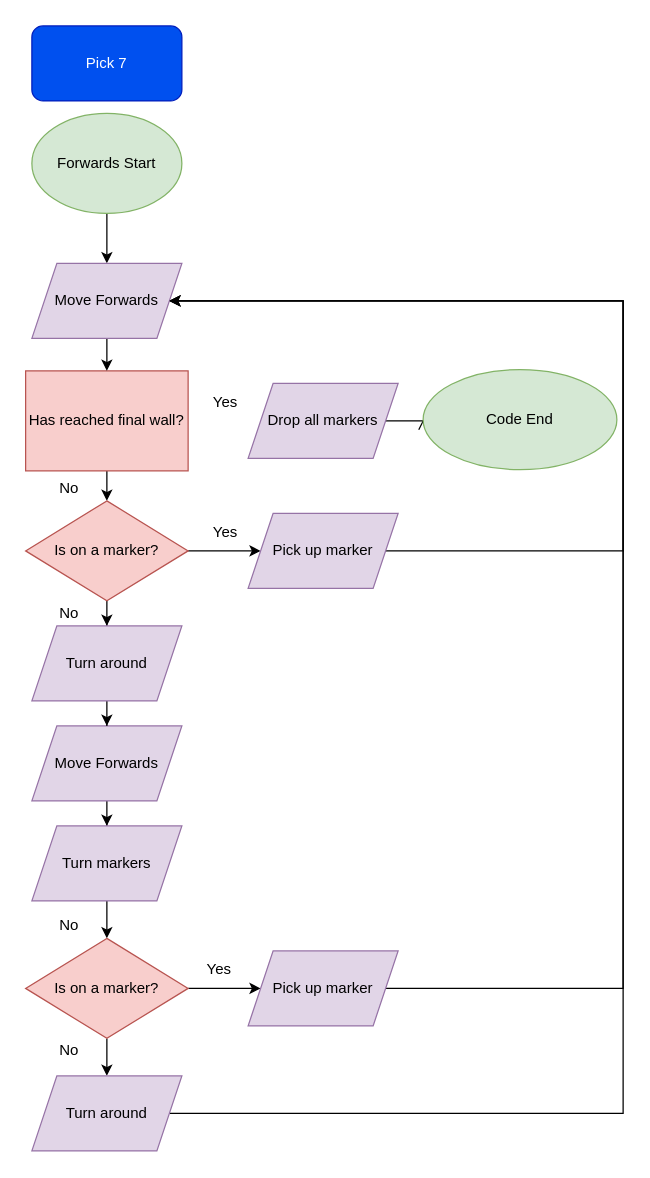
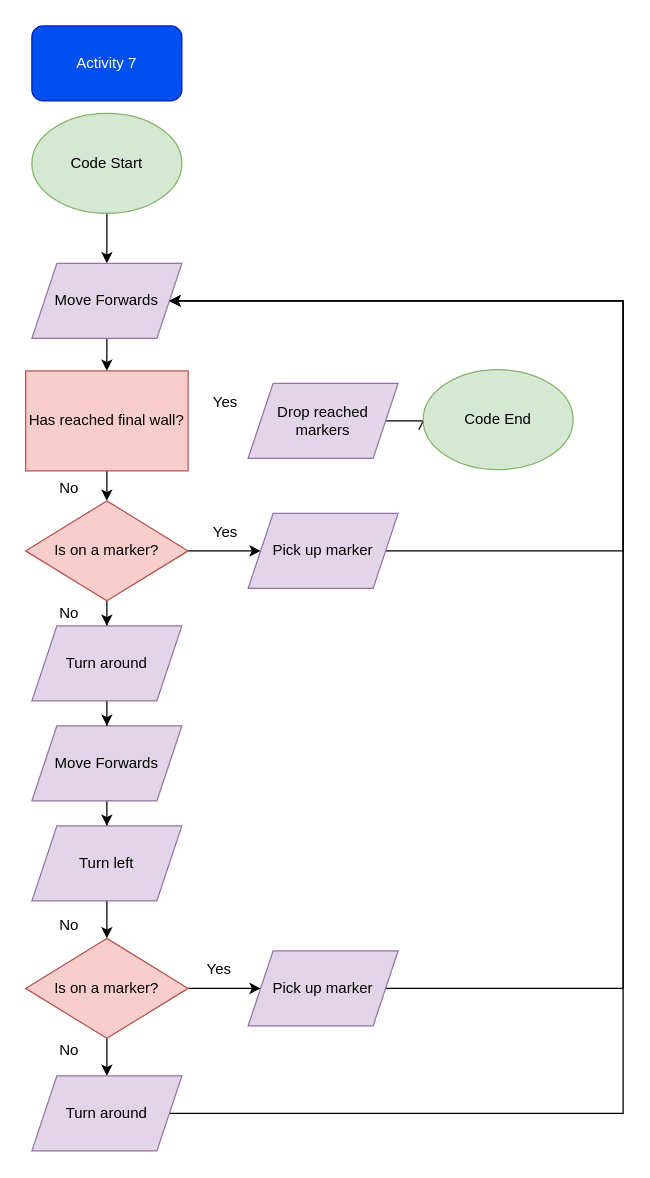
(107, 63) -> (107, 63)
(107, 163) -> (107, 163)
(520, 419) -> (498, 419)
(323, 421) -> (323, 421)
(107, 863) -> (107, 863)
